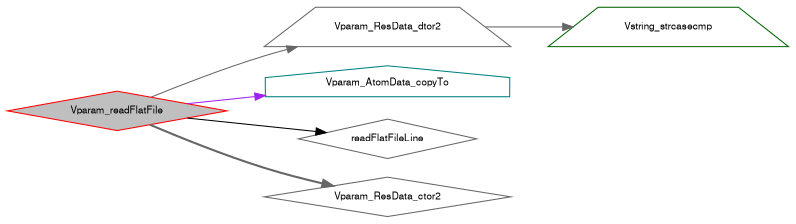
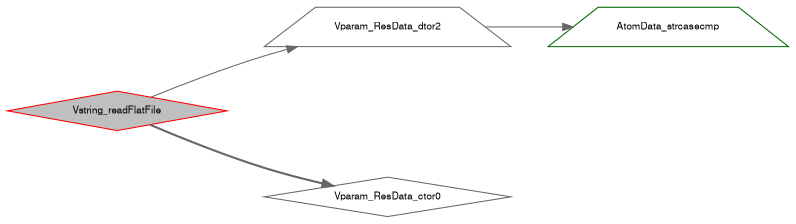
(668, 27) -> (668, 27)
(388, 83) -> none
(117, 111) -> (117, 111)
(388, 139) -> none
(388, 197) -> (388, 197)
